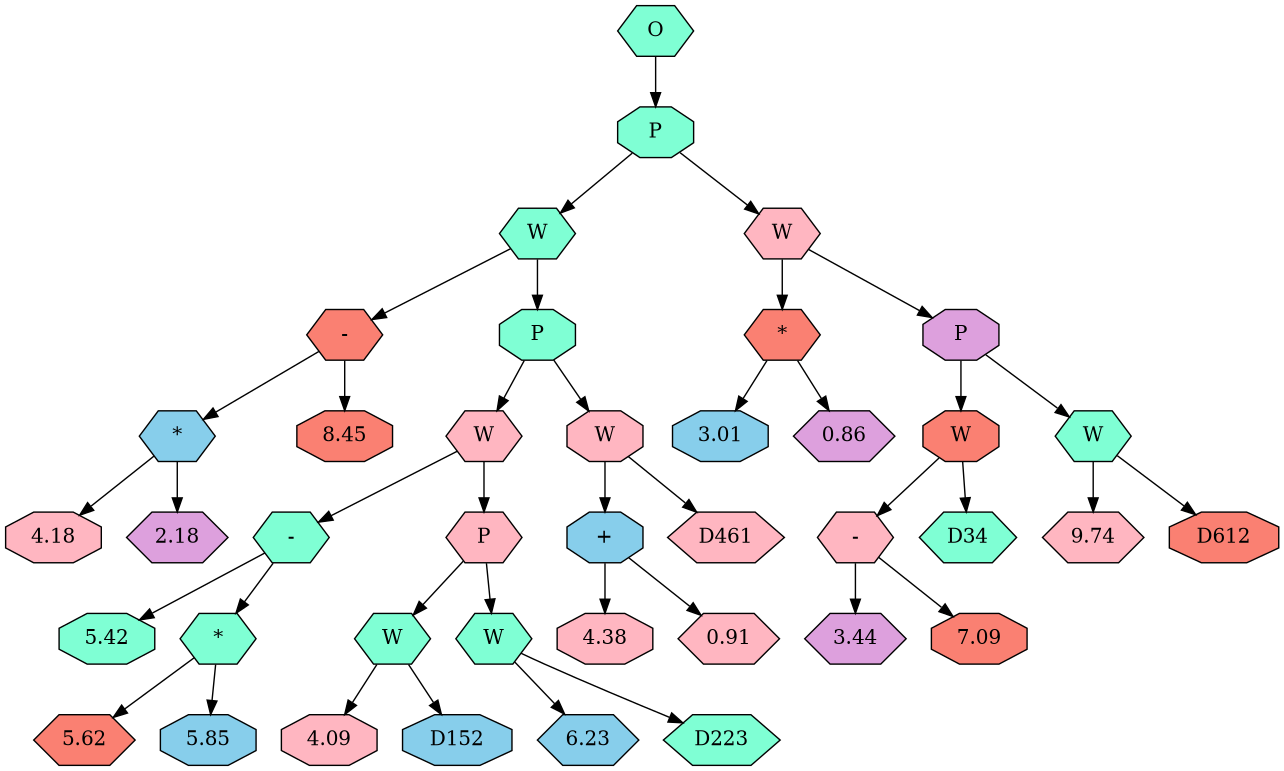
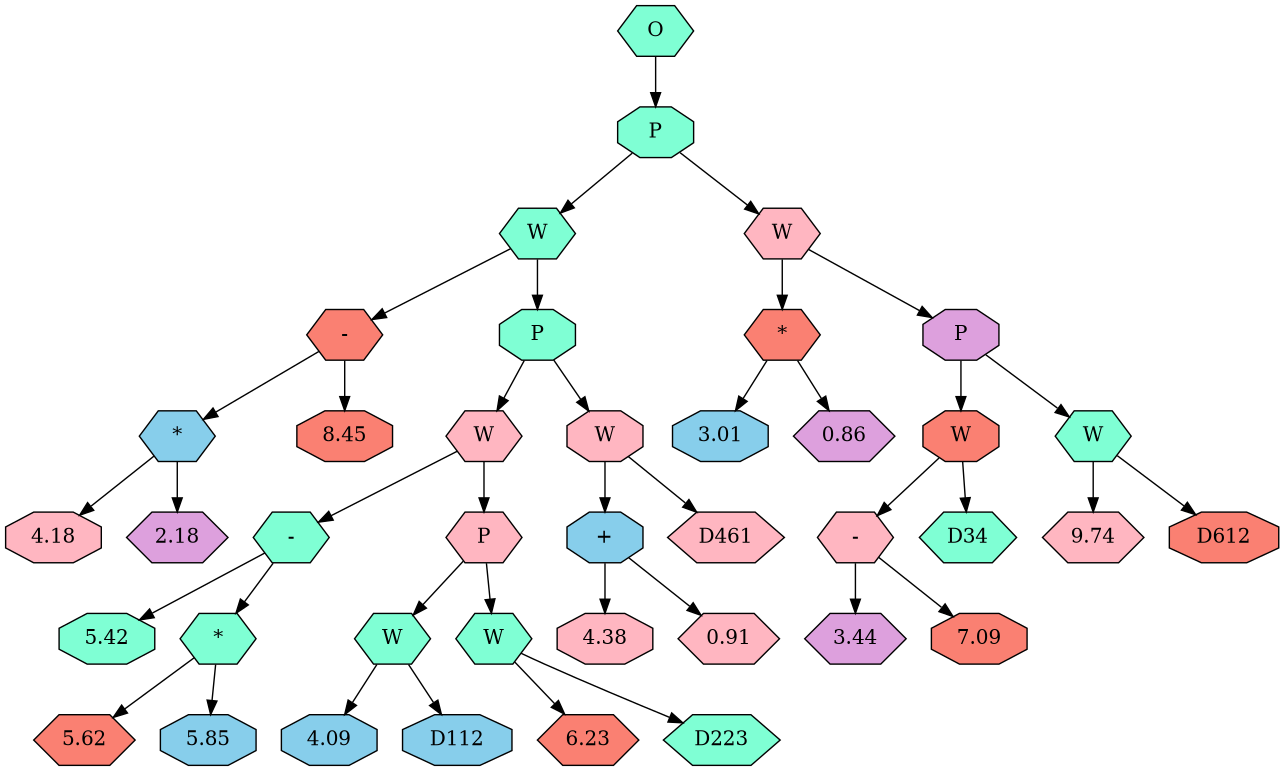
(329, 740) -> (329, 740)
(457, 740) -> (457, 740)
(588, 740) -> (588, 740)
